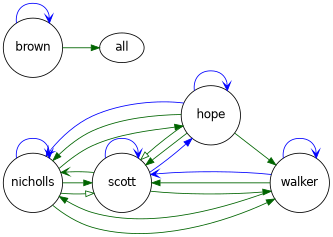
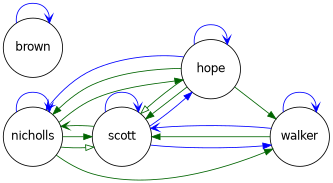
(122, 48) -> none
(207, 194) -> (207, 148)
(169, 217) -> none
